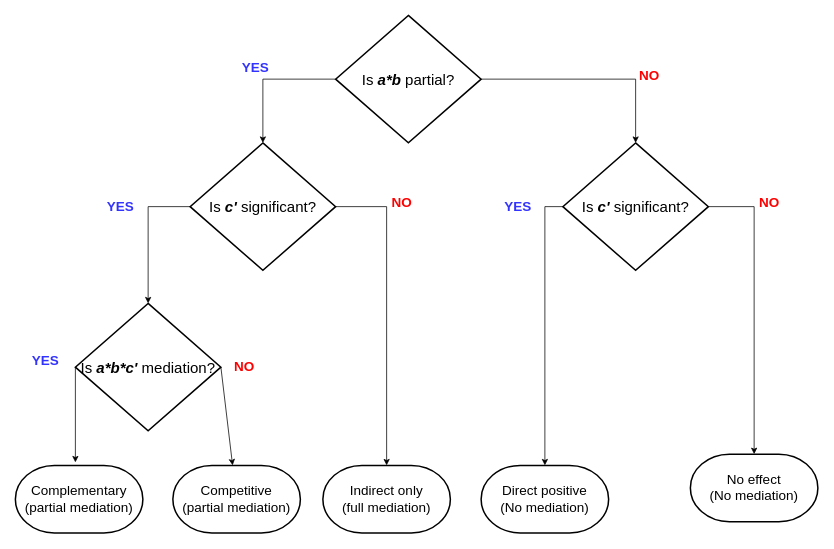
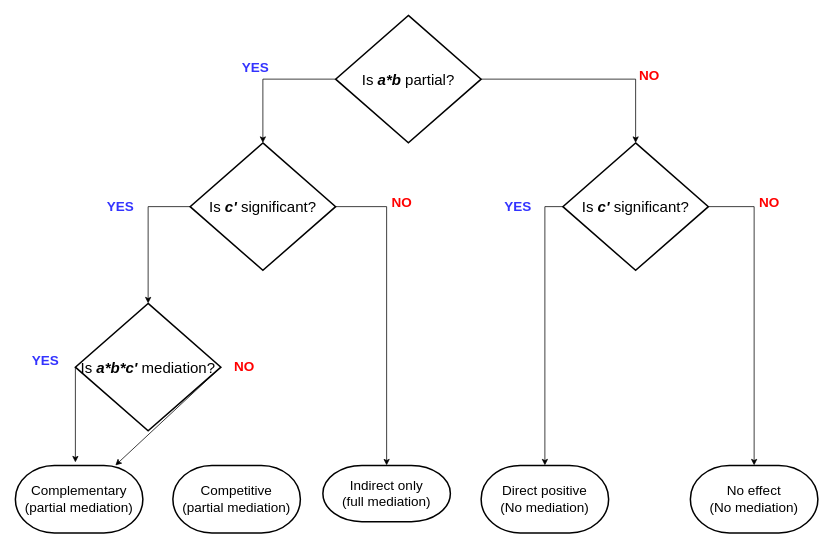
(226, 414) -> (157, 427)
(754, 488) -> (754, 499)
(387, 499) -> (387, 494)
